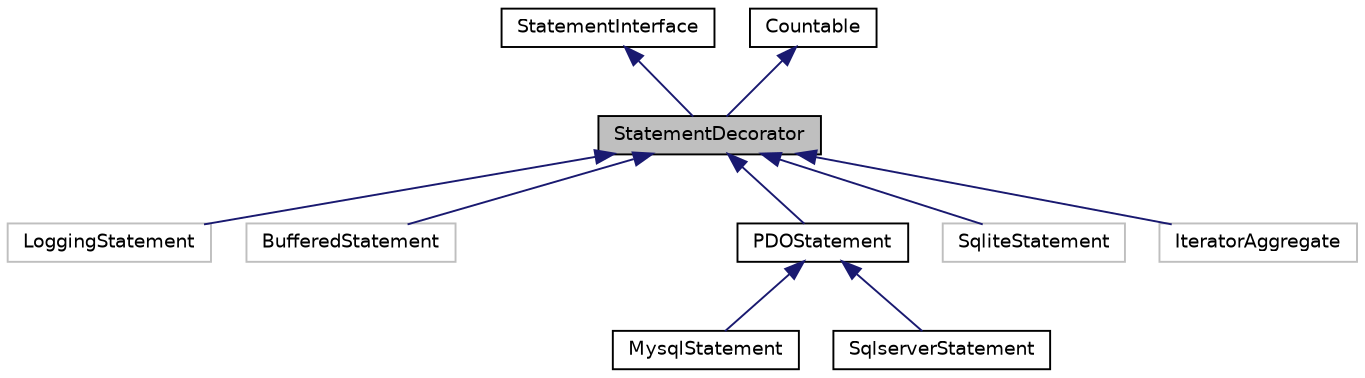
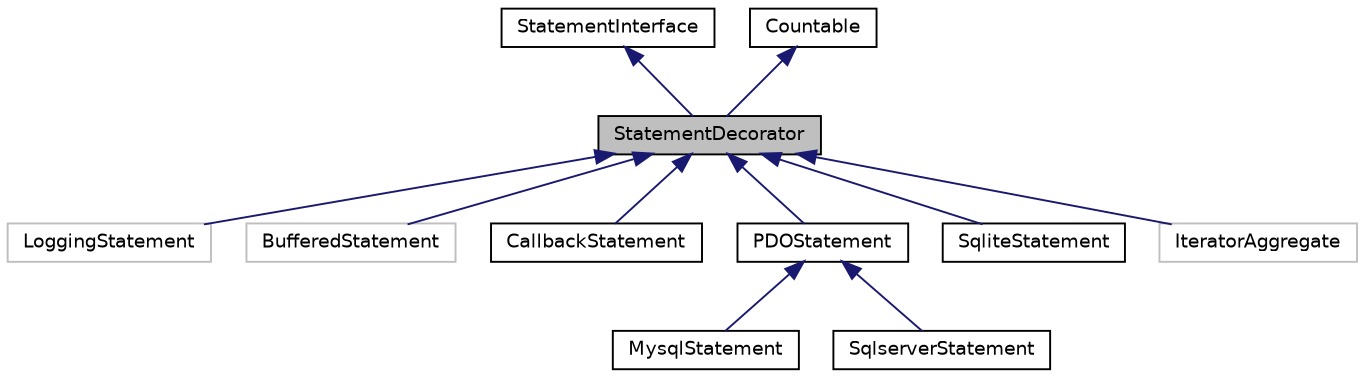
none -> (597, 243)
(1034, 243) -> (1034, 243)
